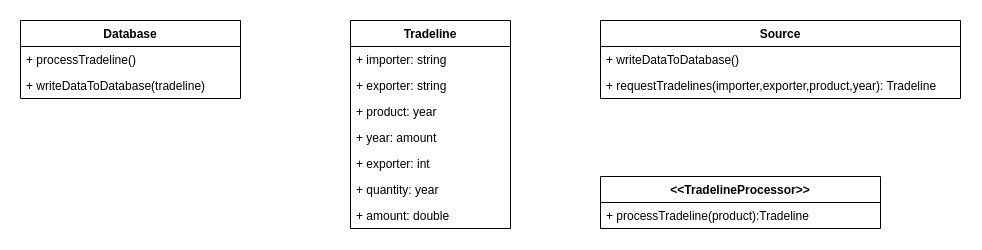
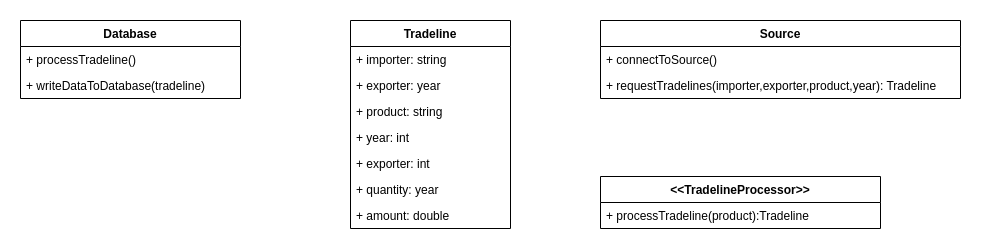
(680, 60) -> (668, 60)
(410, 86) -> (405, 86)
(402, 112) -> (407, 112)
(398, 138) -> (387, 138)
